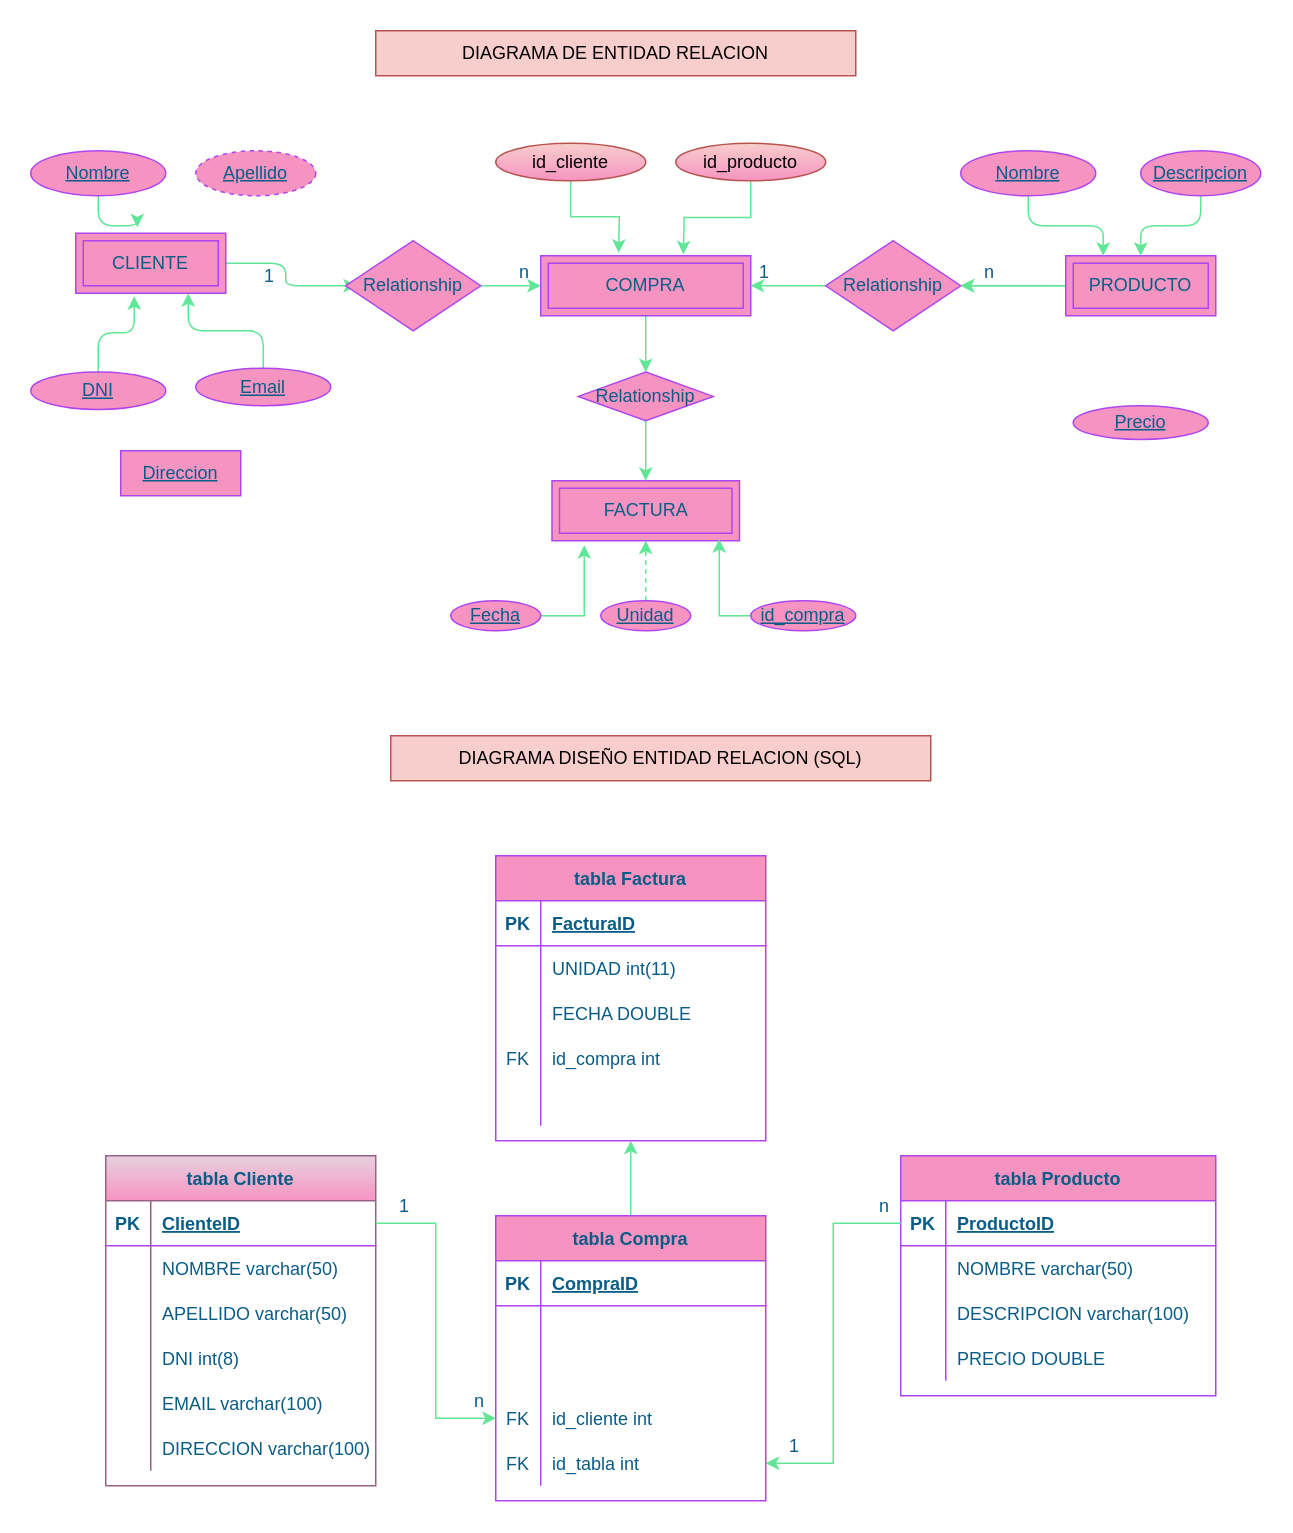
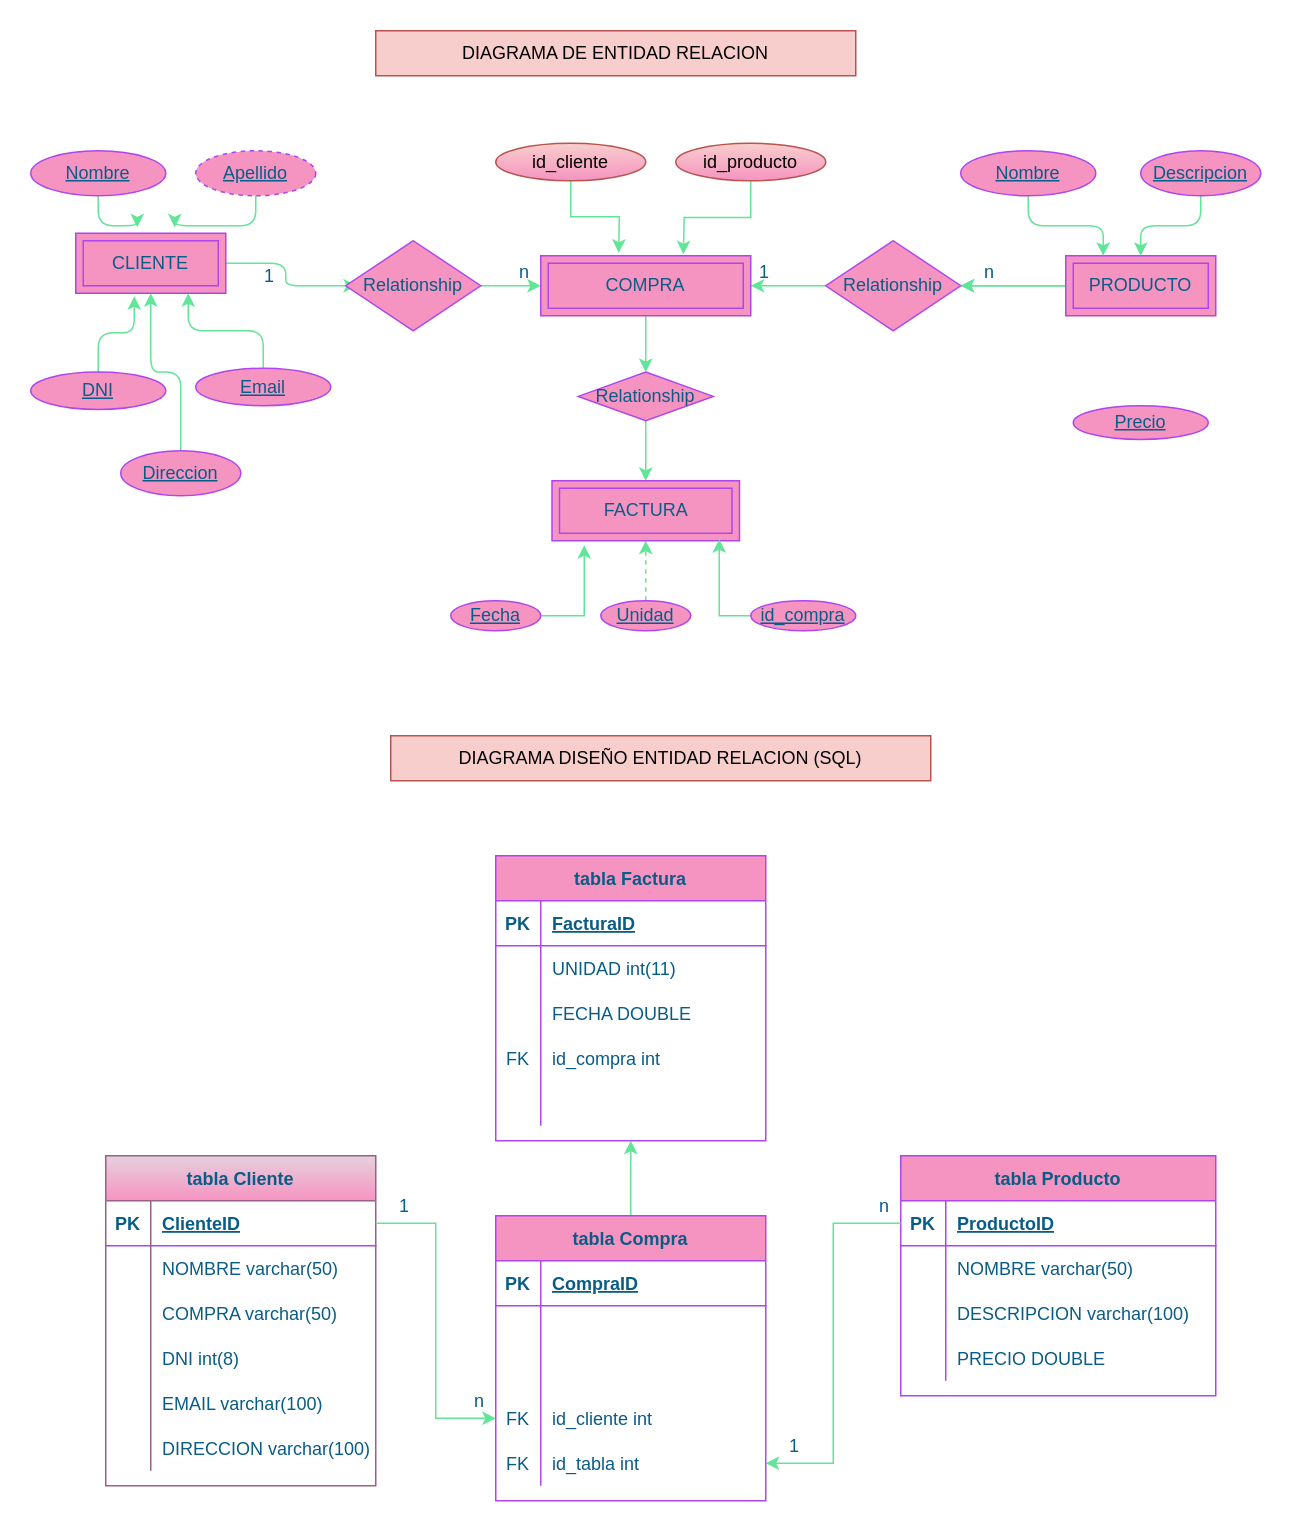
none -> (225, 226)
none -> (171, 373)
(181, 473) -> (181, 473)
(260, 1314) -> (250, 1314)
